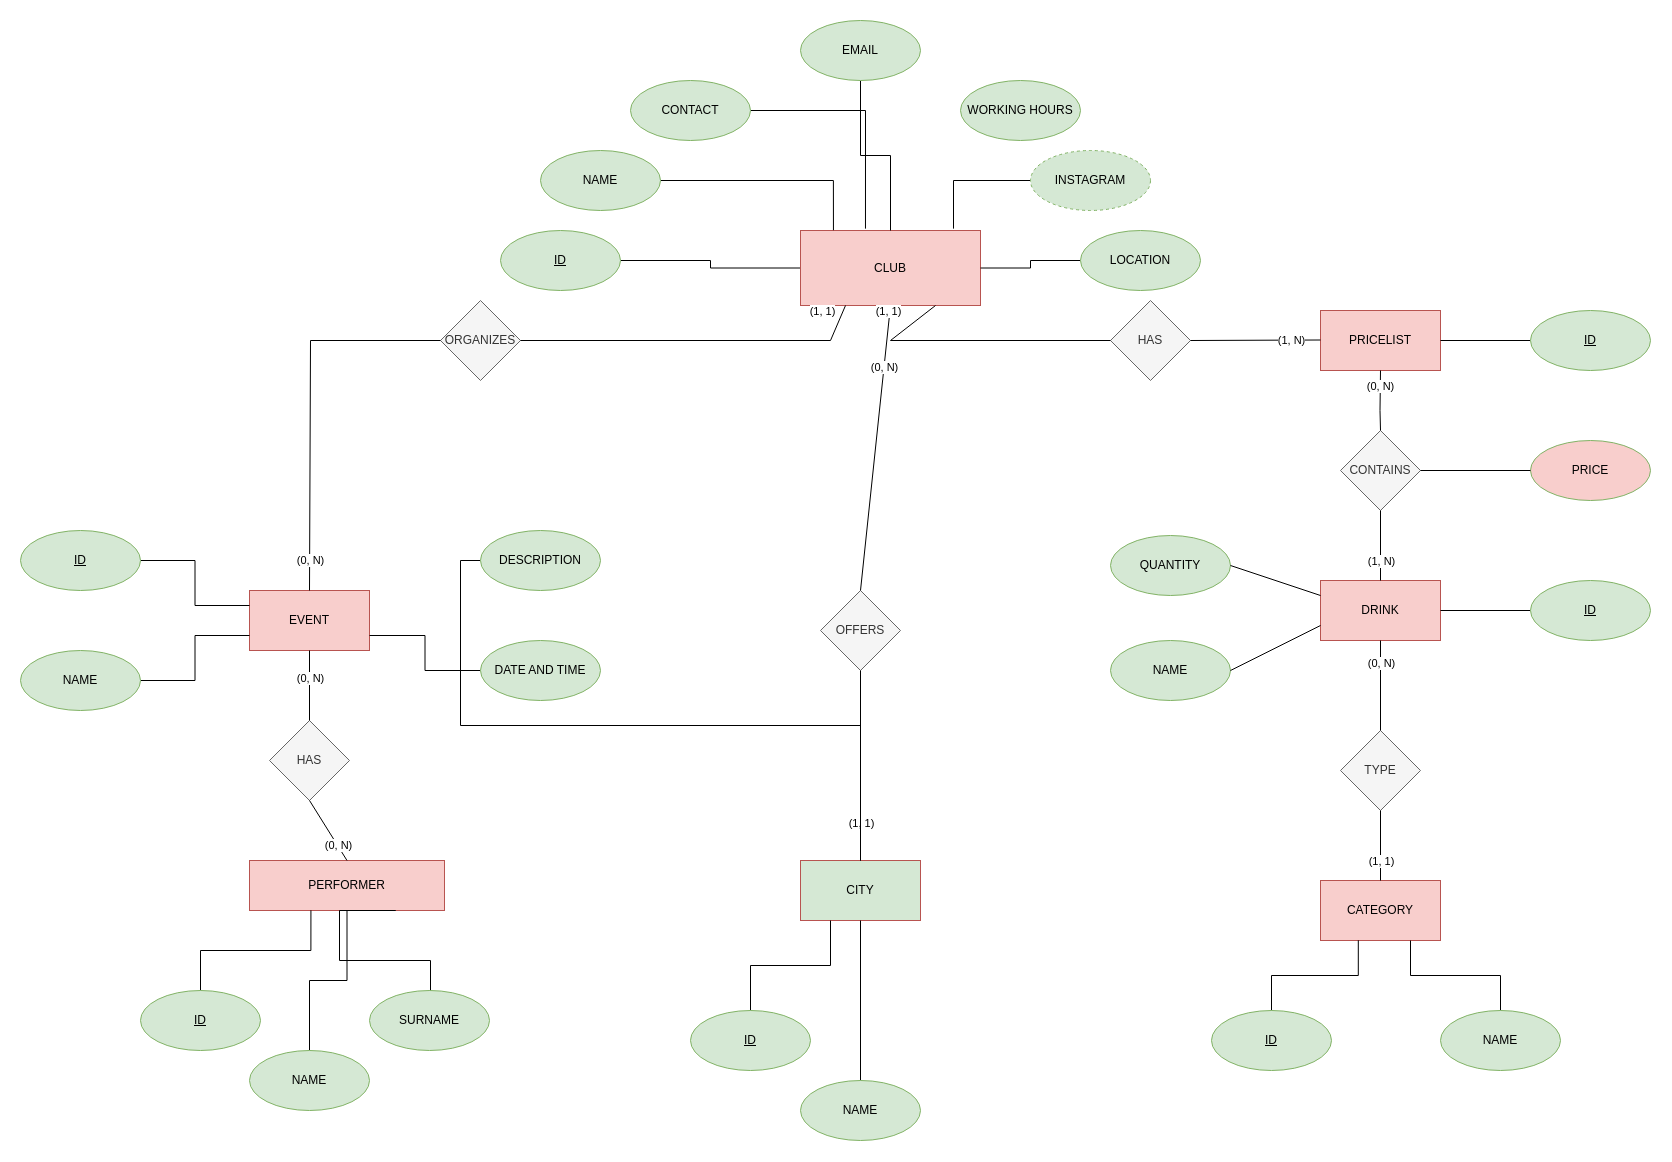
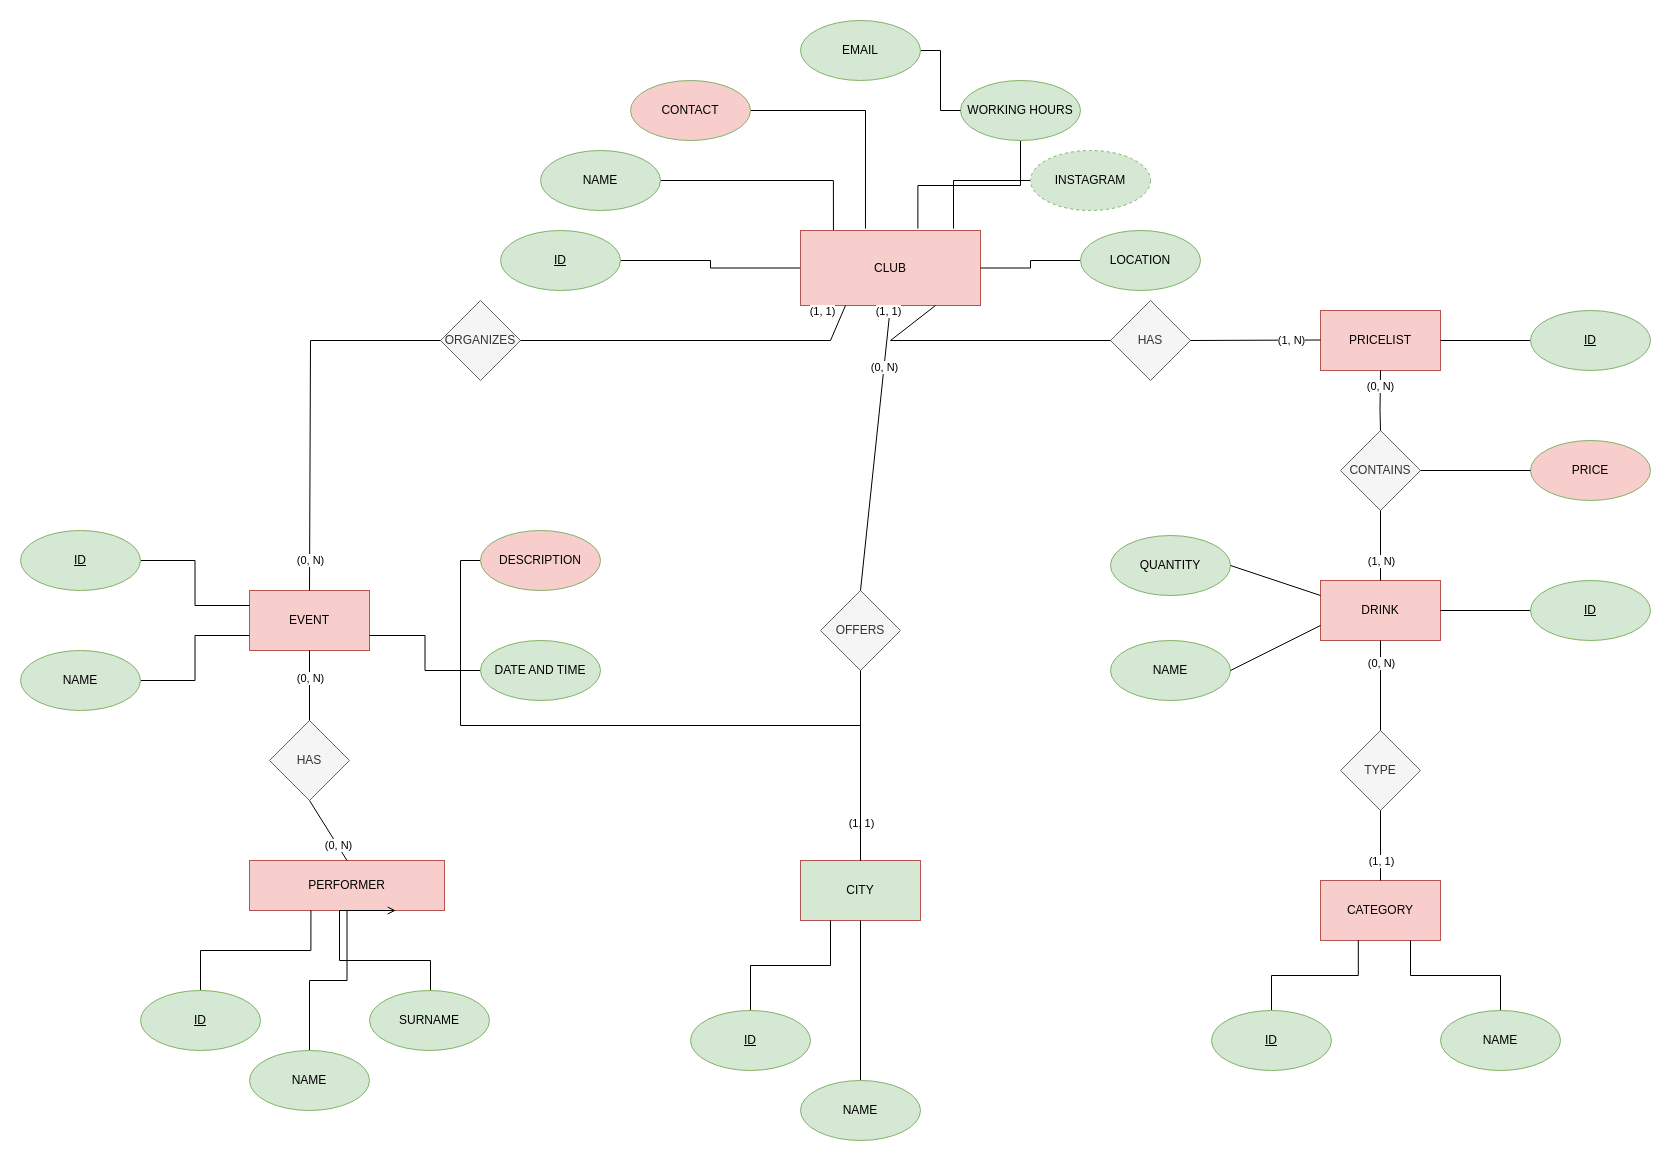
(691, 111) -> (691, 111)
(876, 156) -> (941, 81)
none -> (970, 186)
(541, 561) -> (541, 561)
(392, 911) -> (391, 911)
